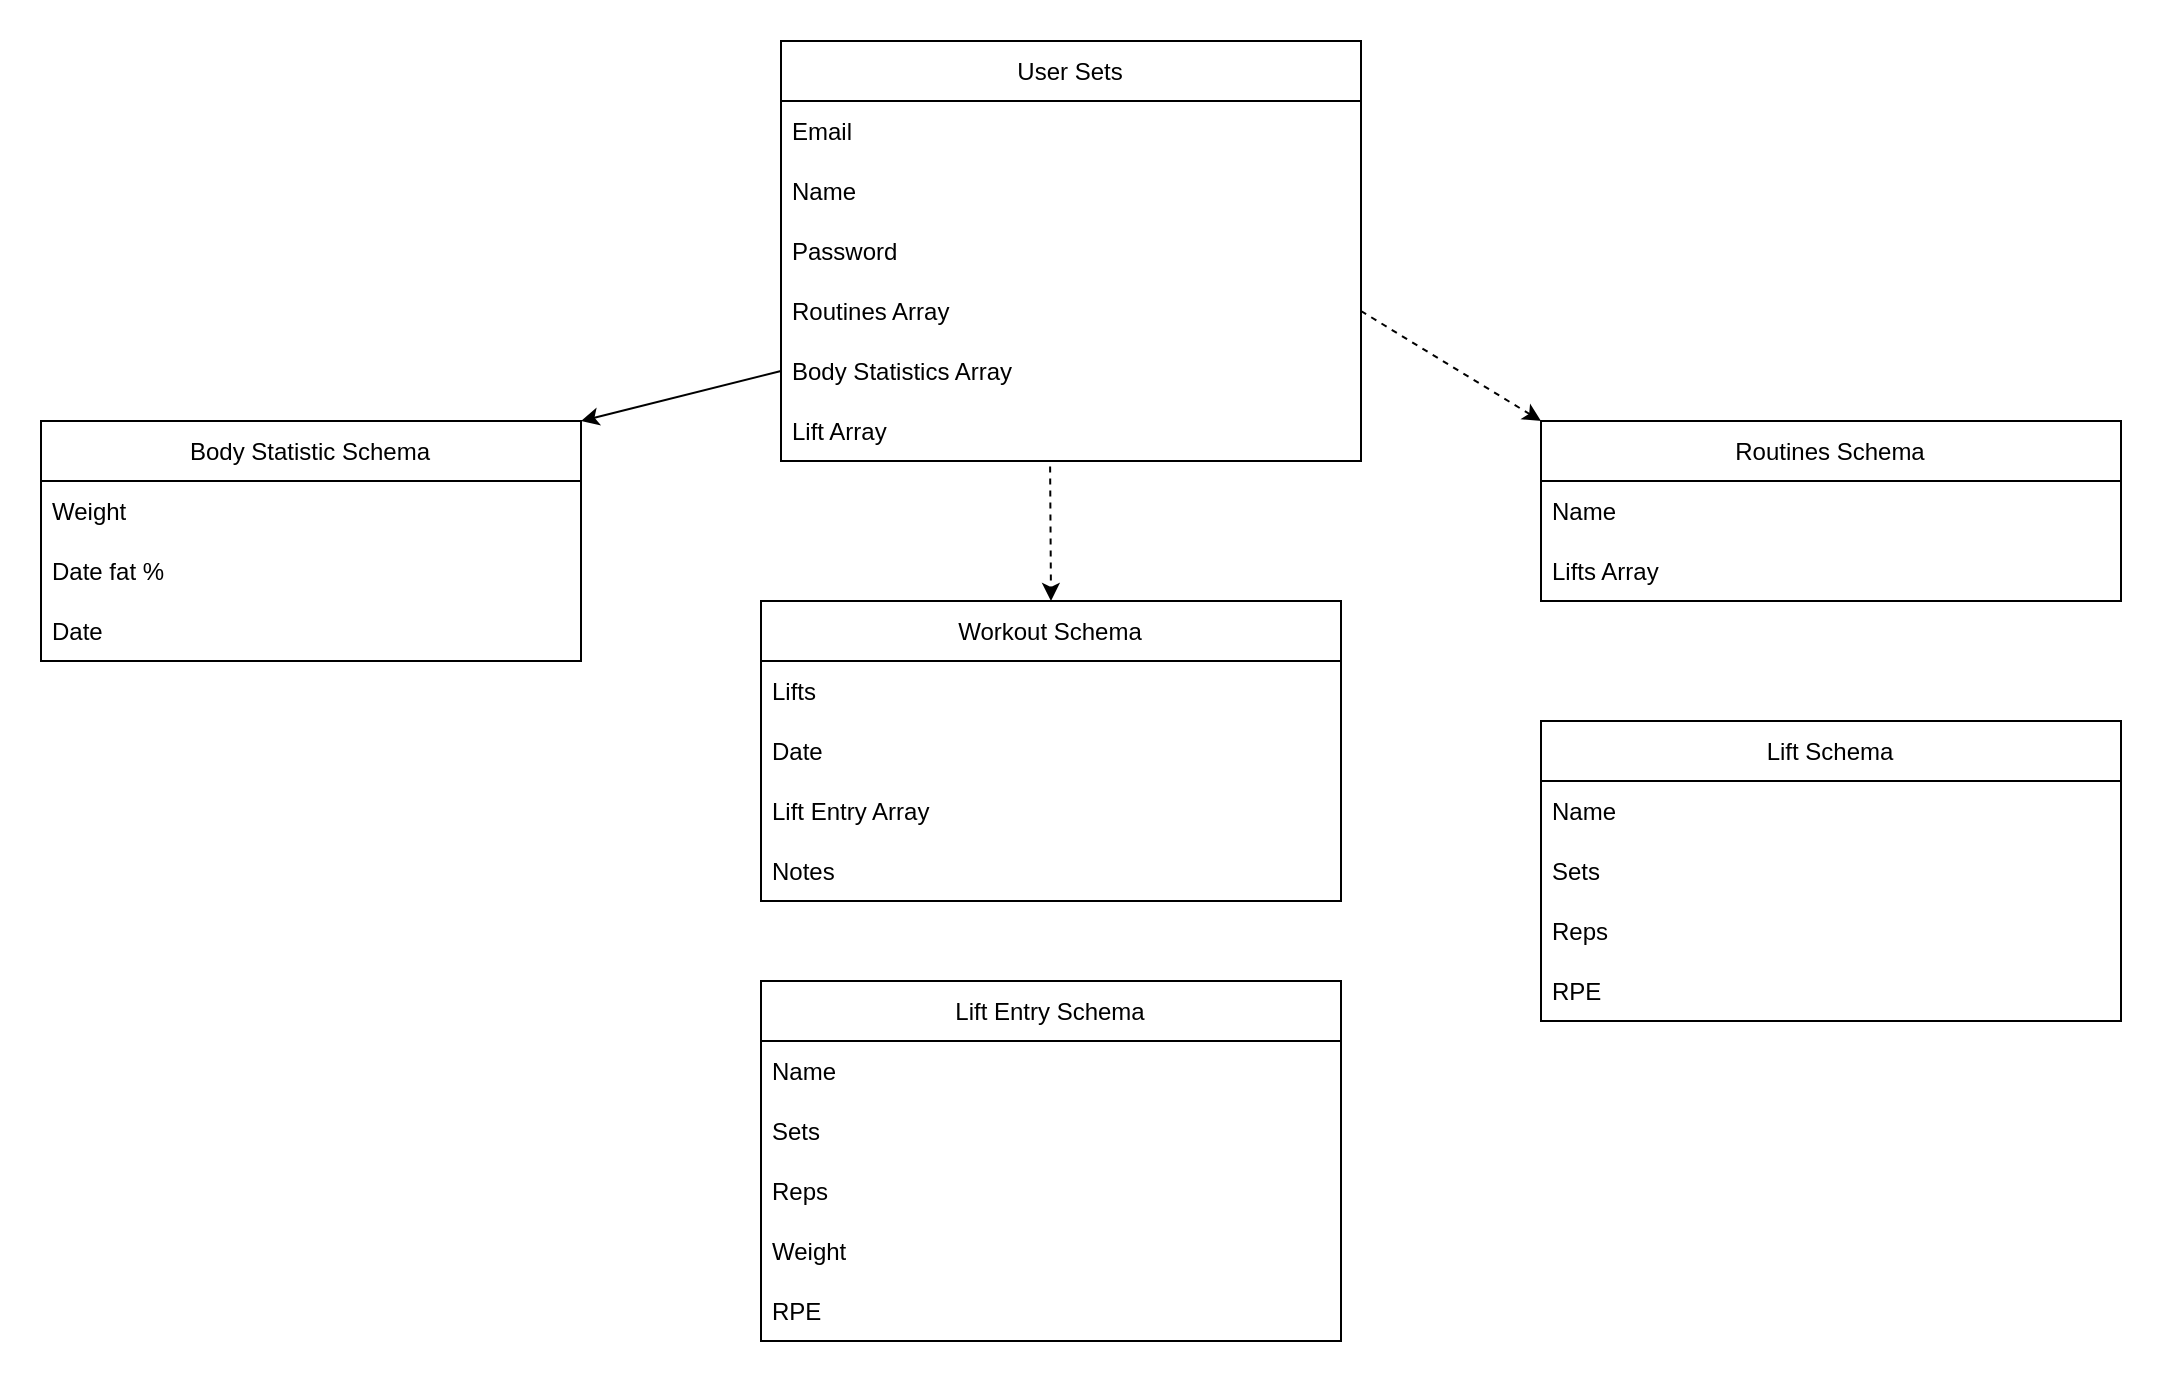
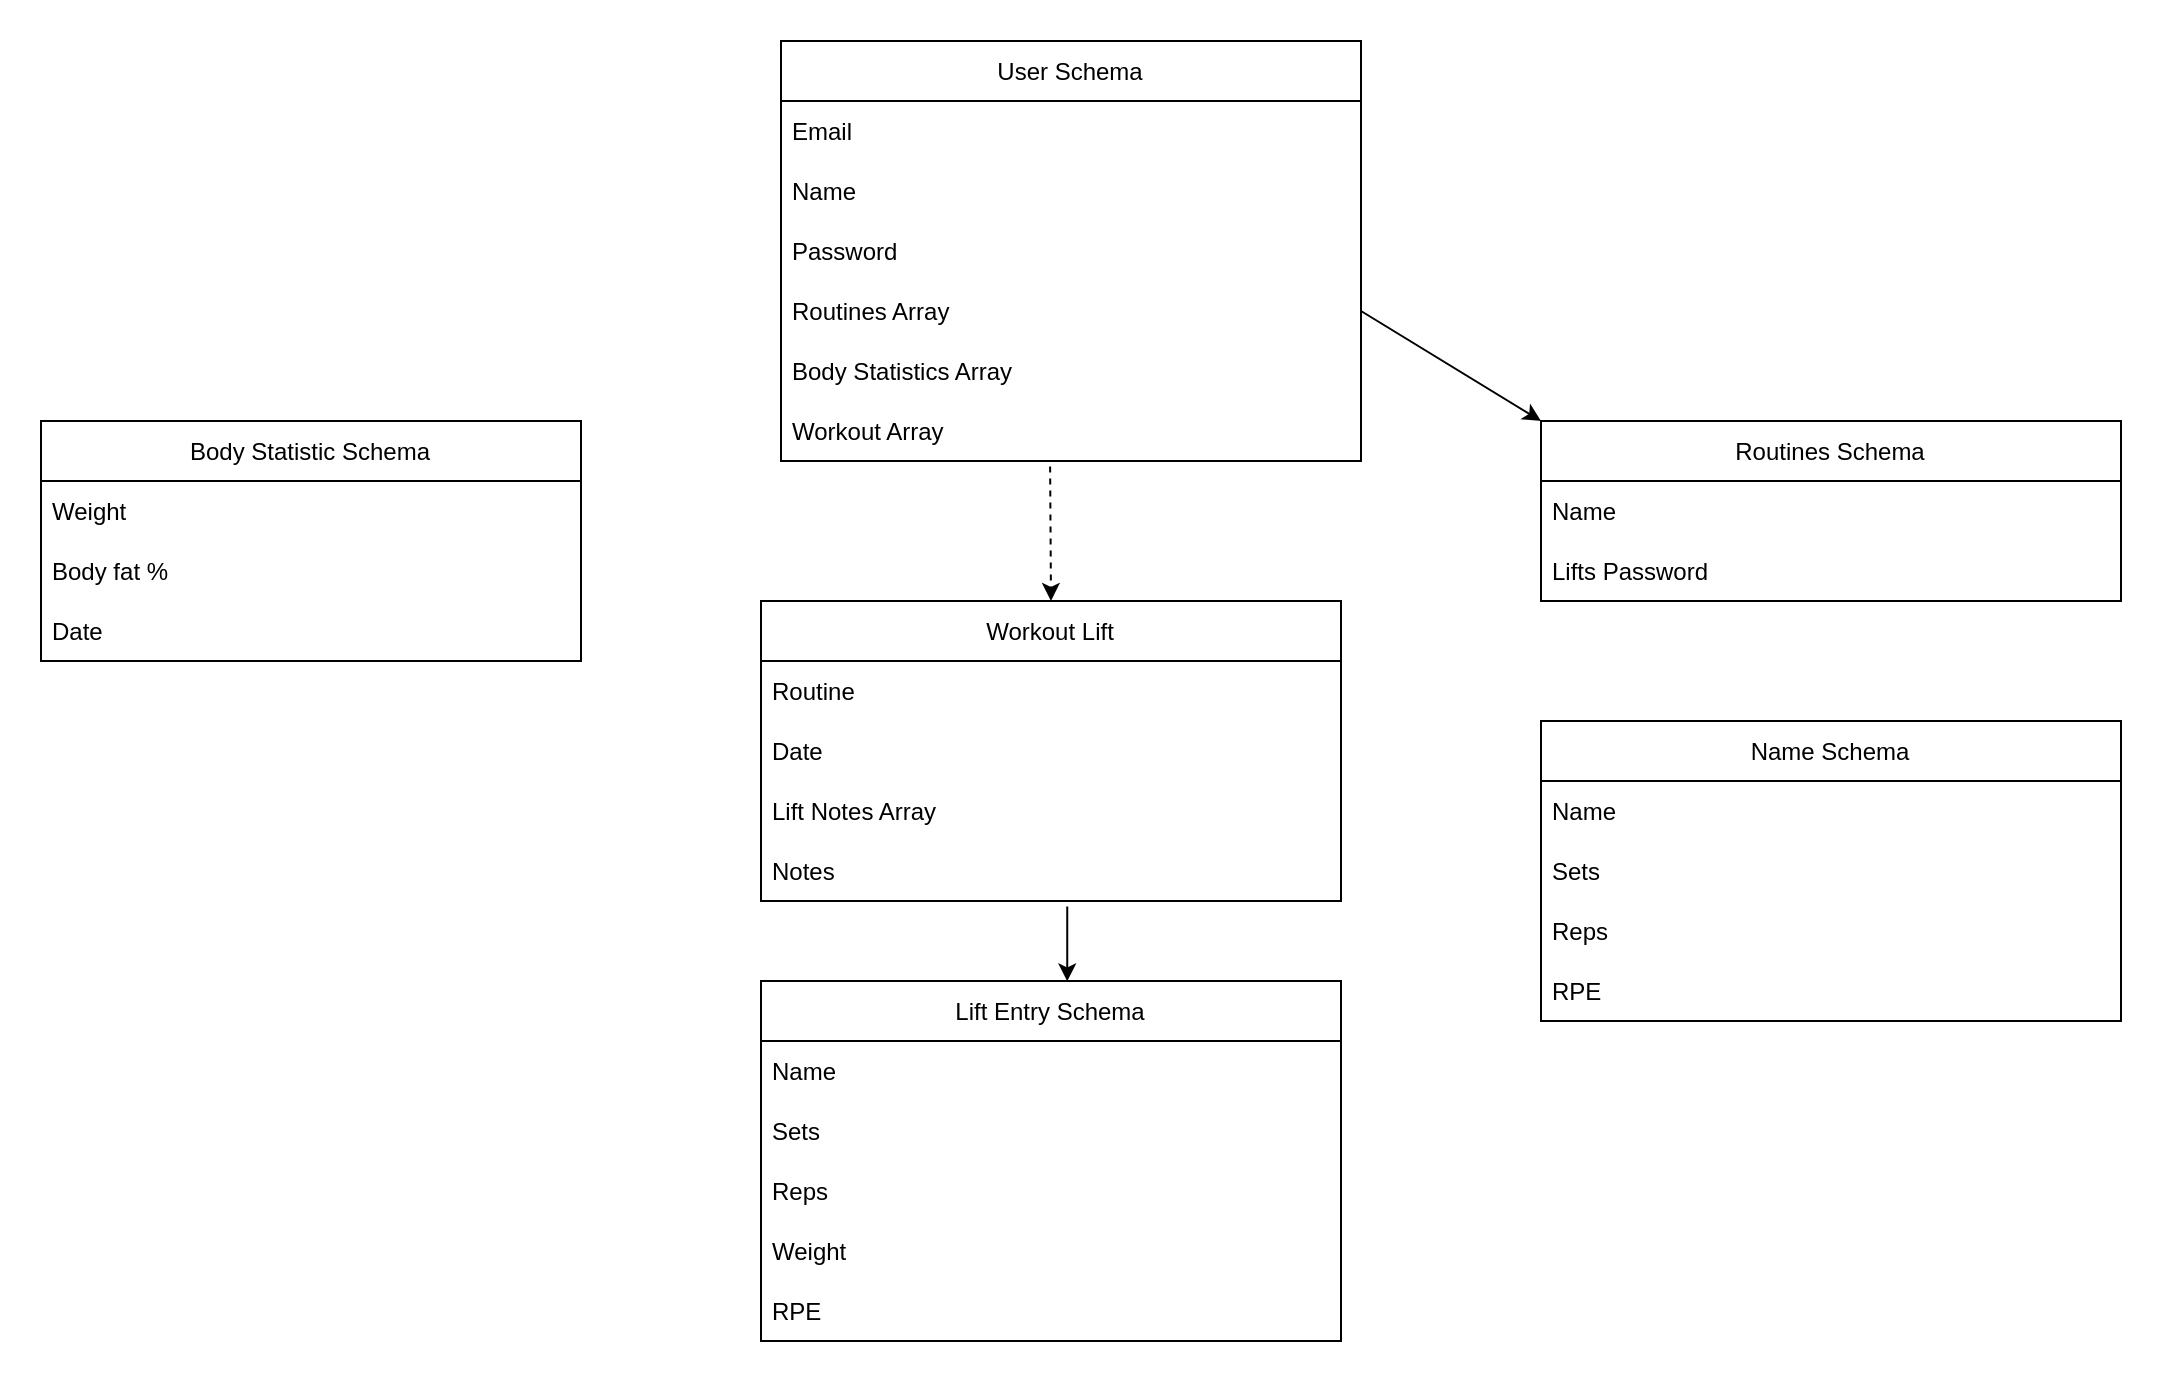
(1070, 72) -> (1070, 72)
(1444, 362) -> (1444, 362)
(686, 395) -> none
(853, 432) -> (876, 432)
(113, 572) -> (113, 572)
(1620, 572) -> (1640, 572)
(1050, 632) -> (1050, 632)
(802, 692) -> (816, 692)
(1830, 752) -> (1830, 752)
(870, 812) -> (870, 812)
none -> (1067, 938)
